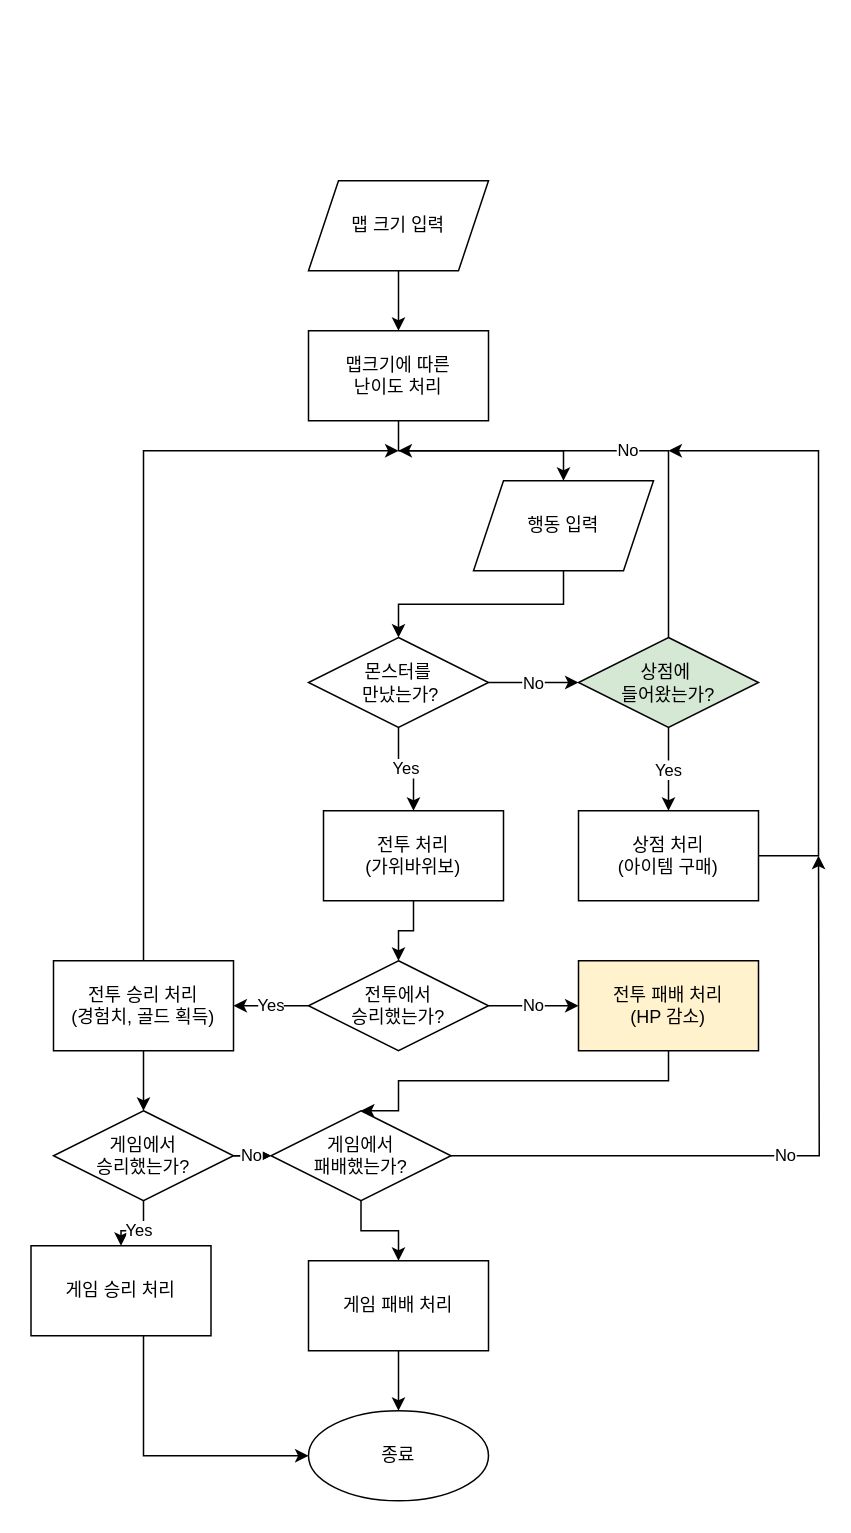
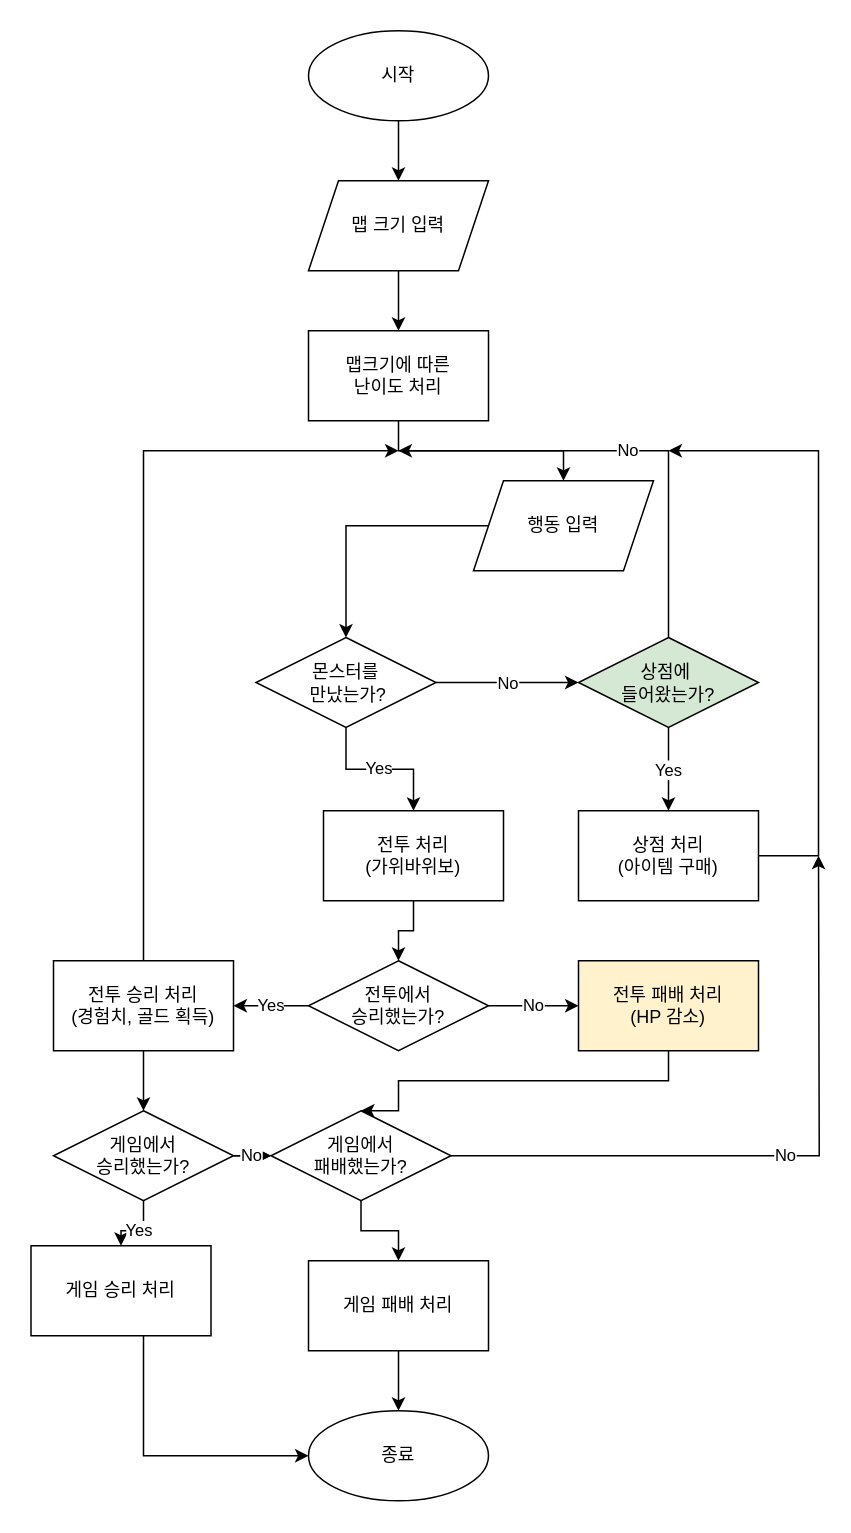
none -> (398, 76)
none -> (398, 146)
(398, 683) -> (346, 683)
